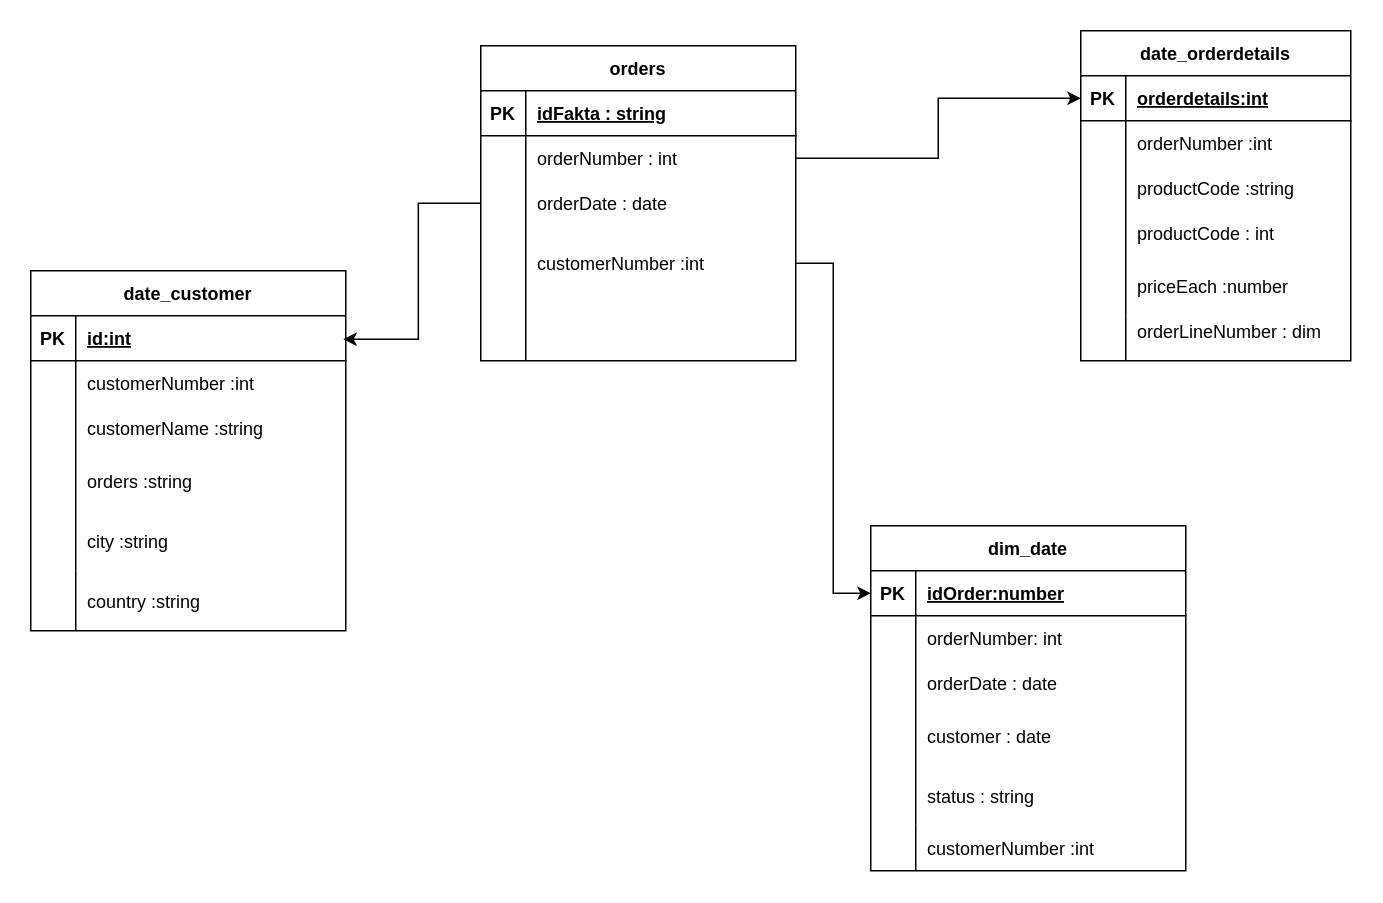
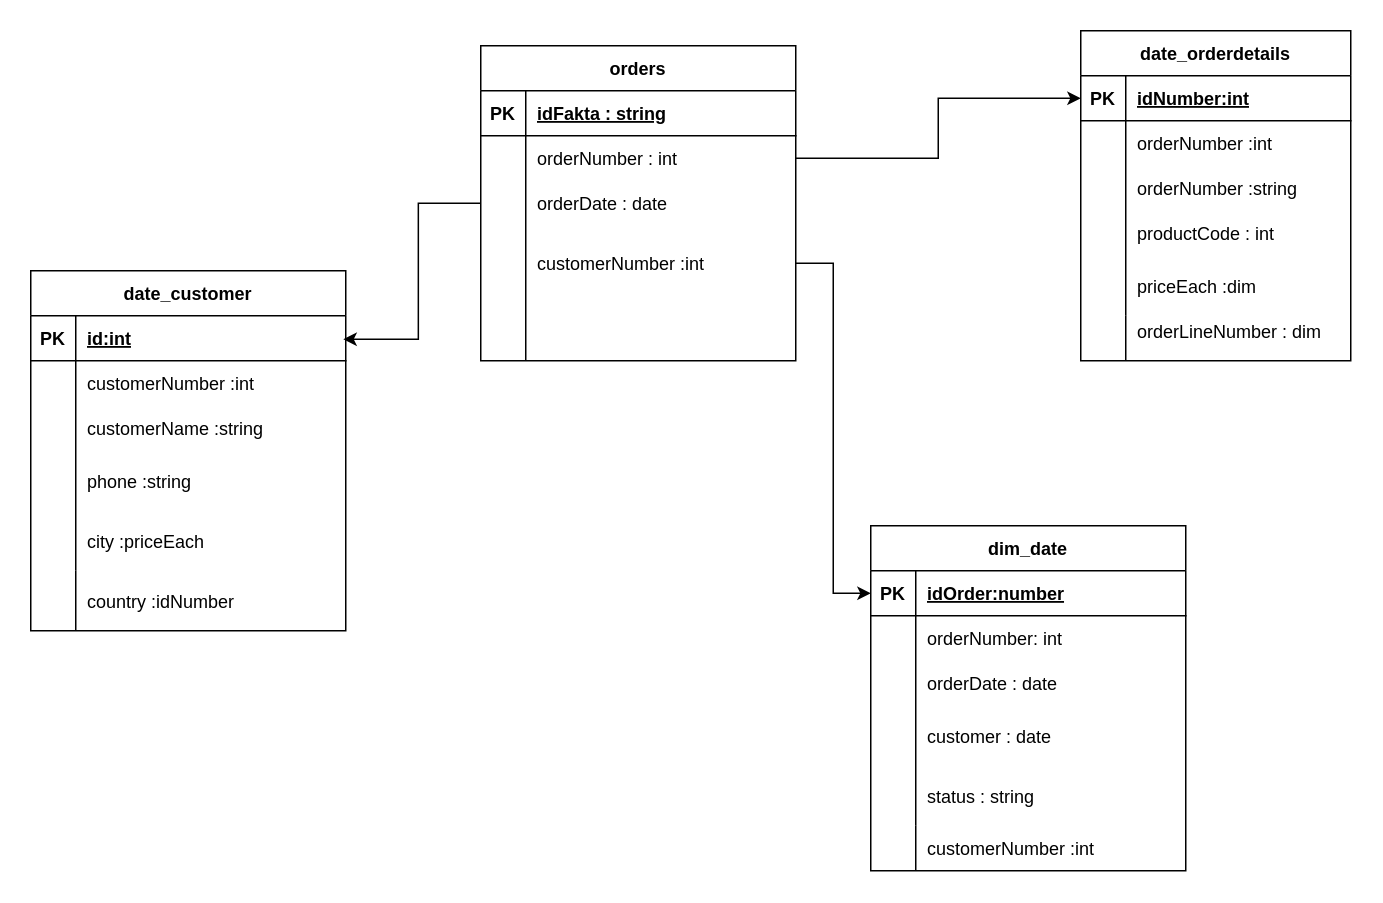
(1208, 99) -> (1190, 99)
(1226, 189) -> (1226, 189)
(1216, 287) -> (1198, 287)
(151, 482) -> (146, 482)
(138, 542) -> (153, 542)
(156, 602) -> (166, 602)
